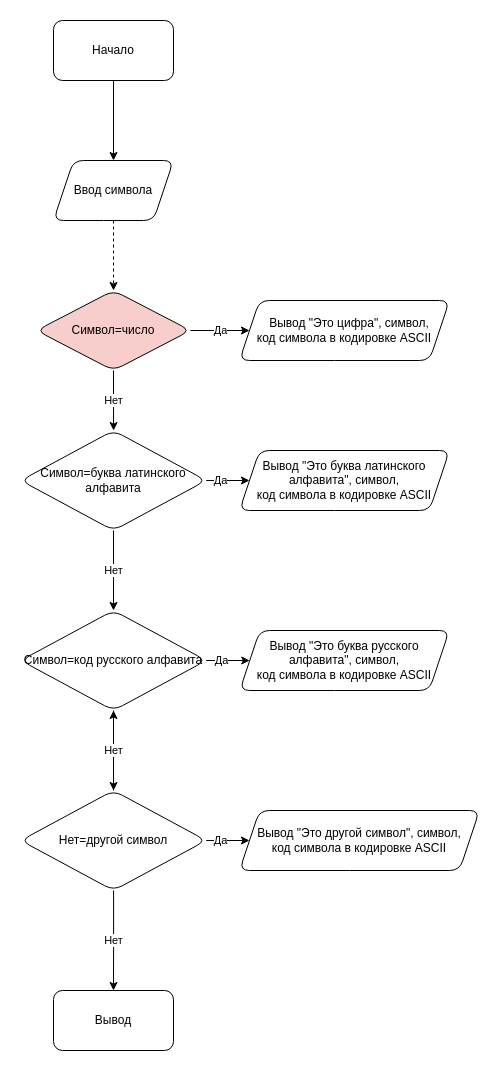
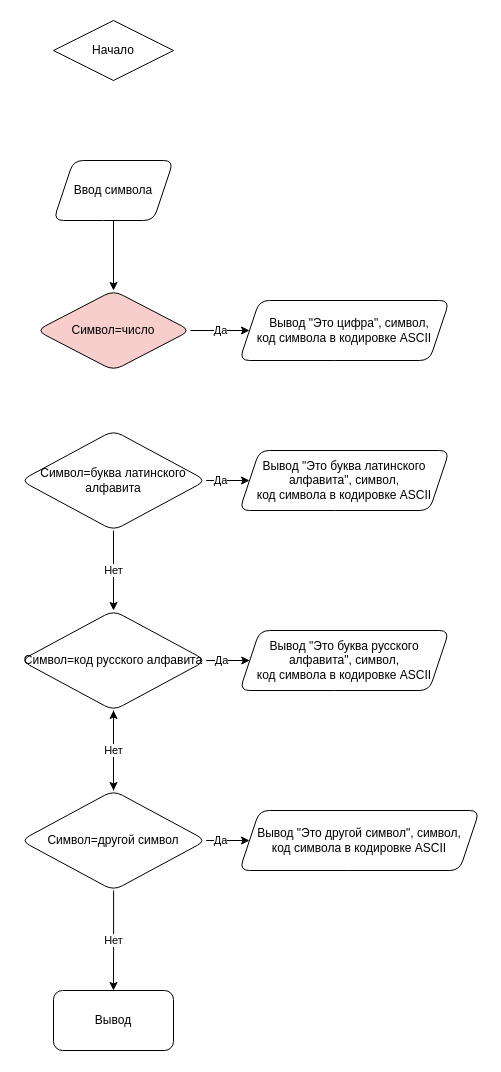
(114, 51) -> (114, 51)
(114, 117) -> none
(114, 252) -> (114, 252)
(114, 397) -> none
(114, 841) -> (114, 841)
